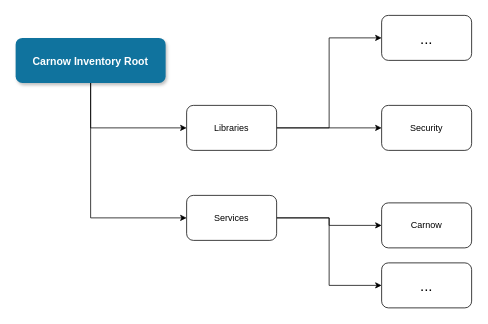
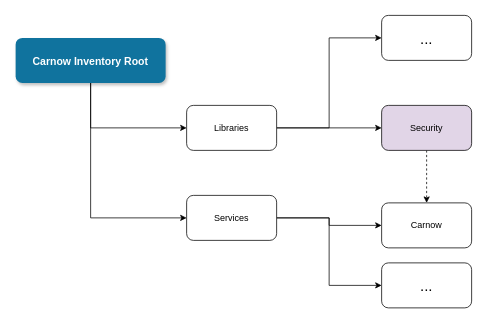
(426, 128) -> (426, 128)
none -> (426, 174)
